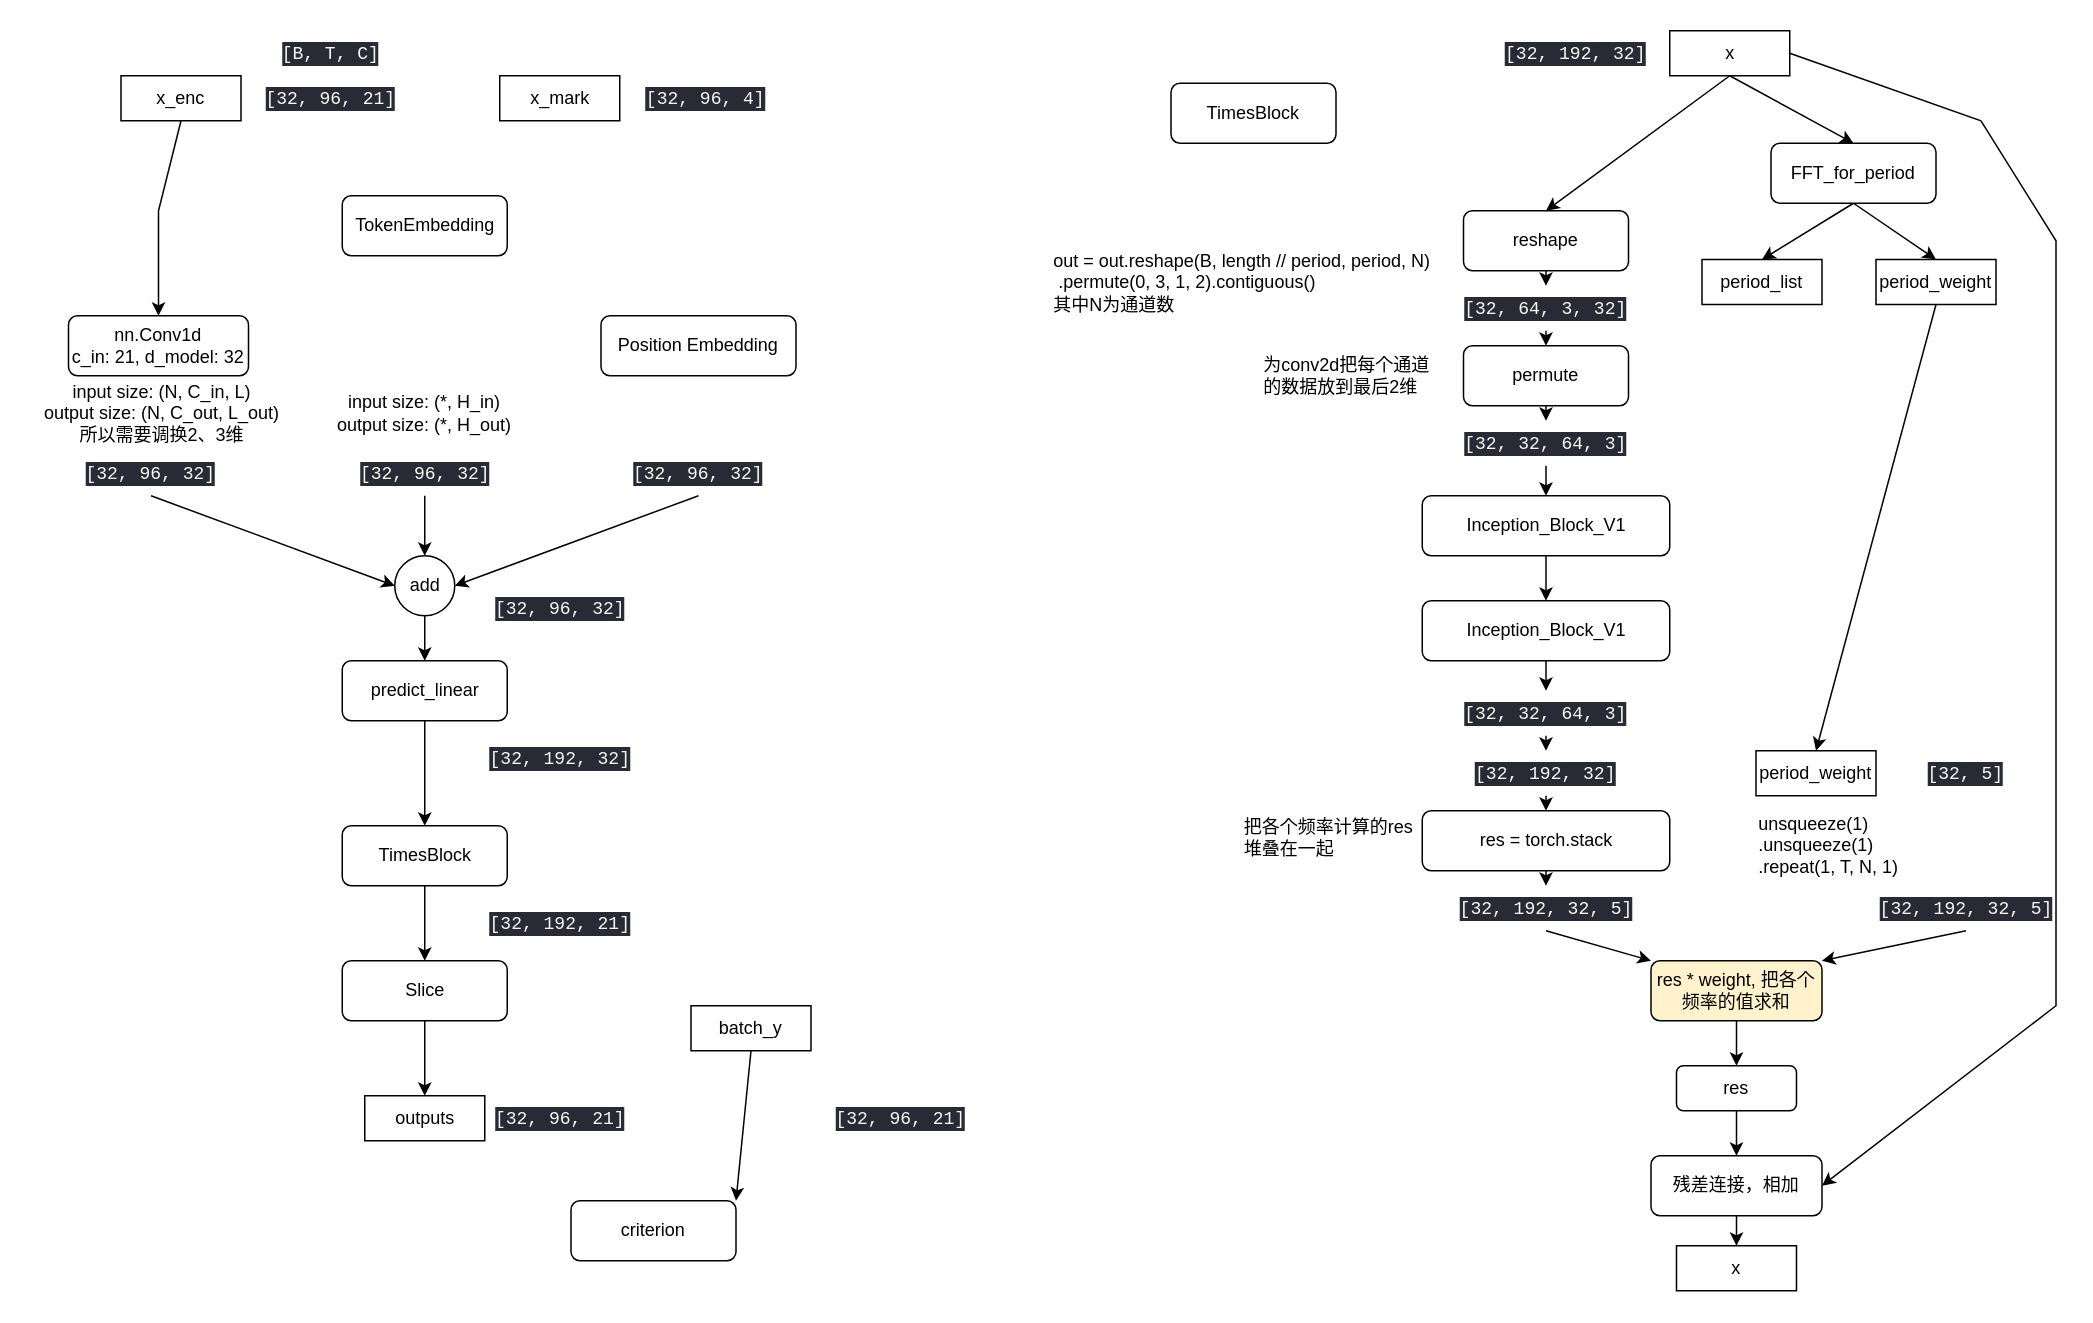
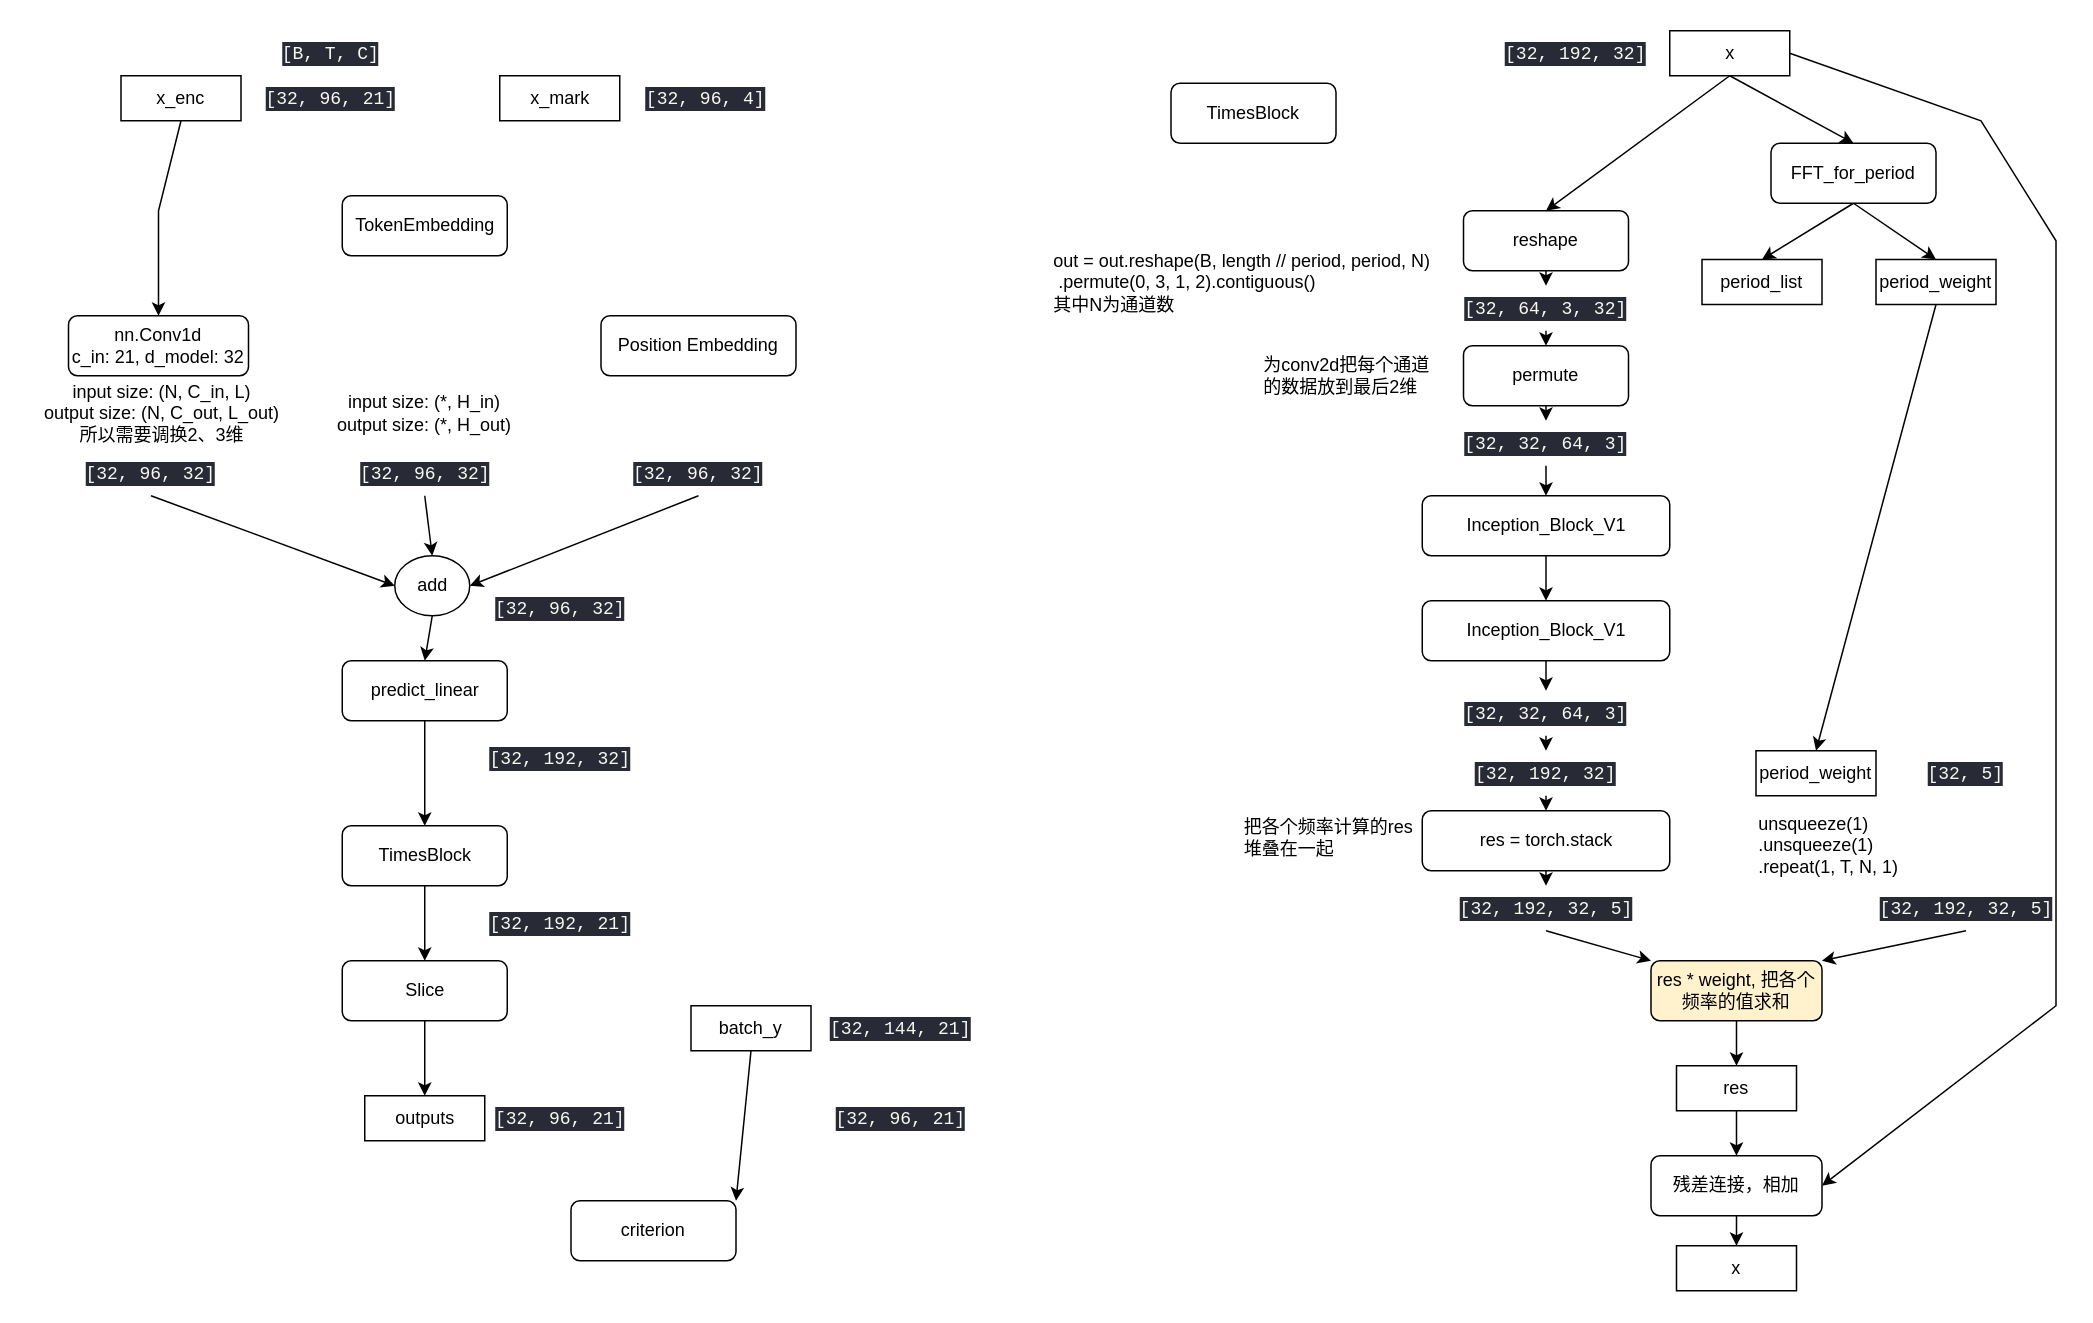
(425, 586) -> (432, 586)
none -> (901, 1028)
(1736, 1088) -> (1736, 1088)
